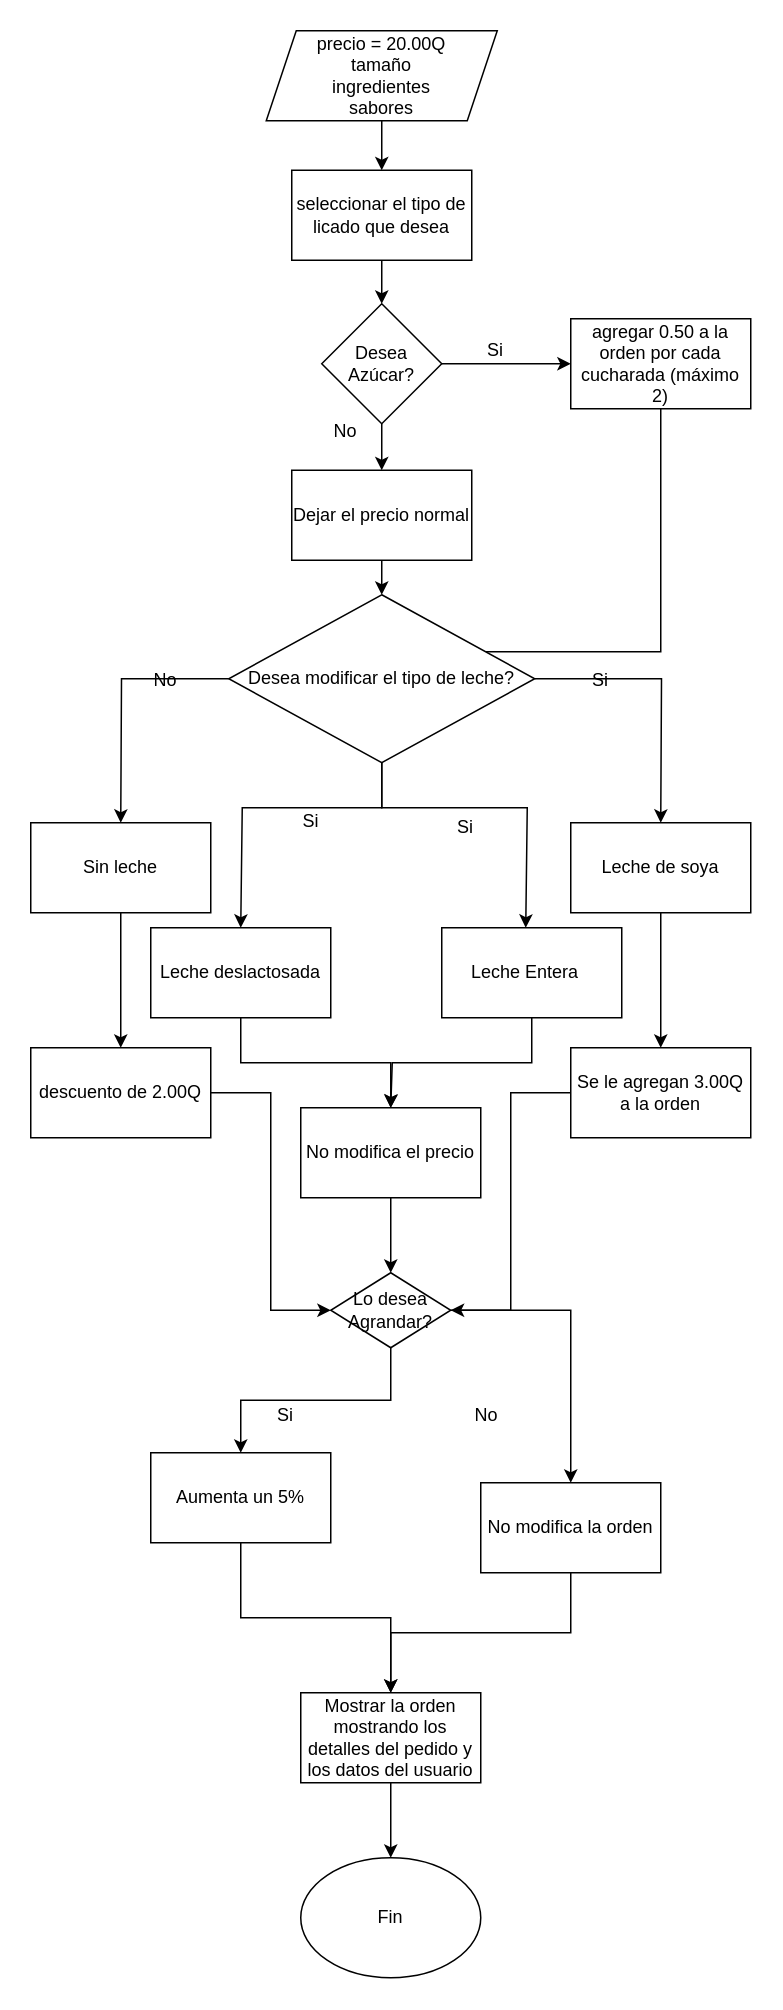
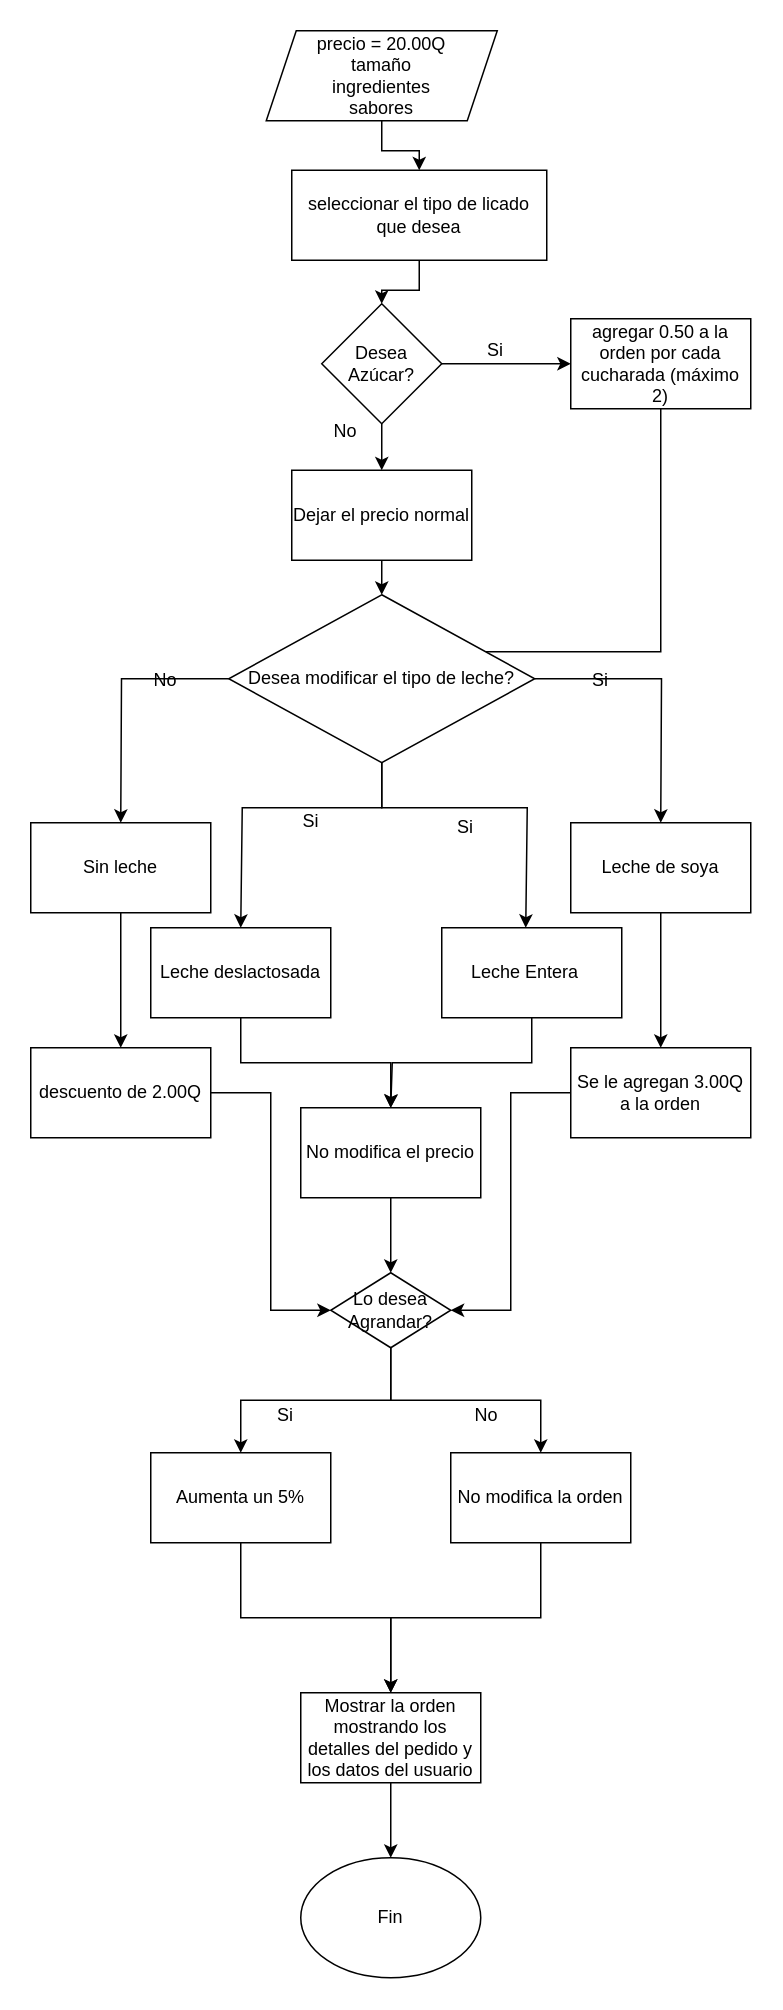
(382, 215) -> (419, 215)
(571, 1528) -> (541, 1498)
